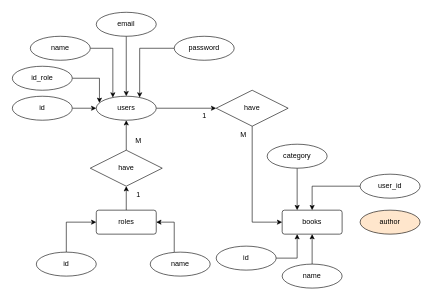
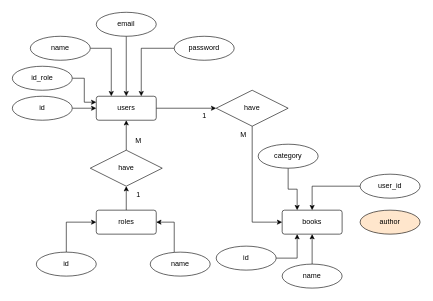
(126, 108) -> (126, 108)
(297, 156) -> (288, 156)
